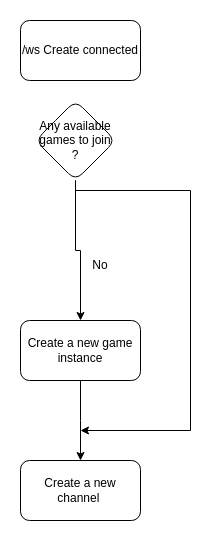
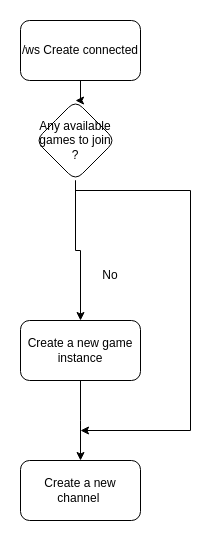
none -> (81, 91)
(101, 266) -> (111, 276)
